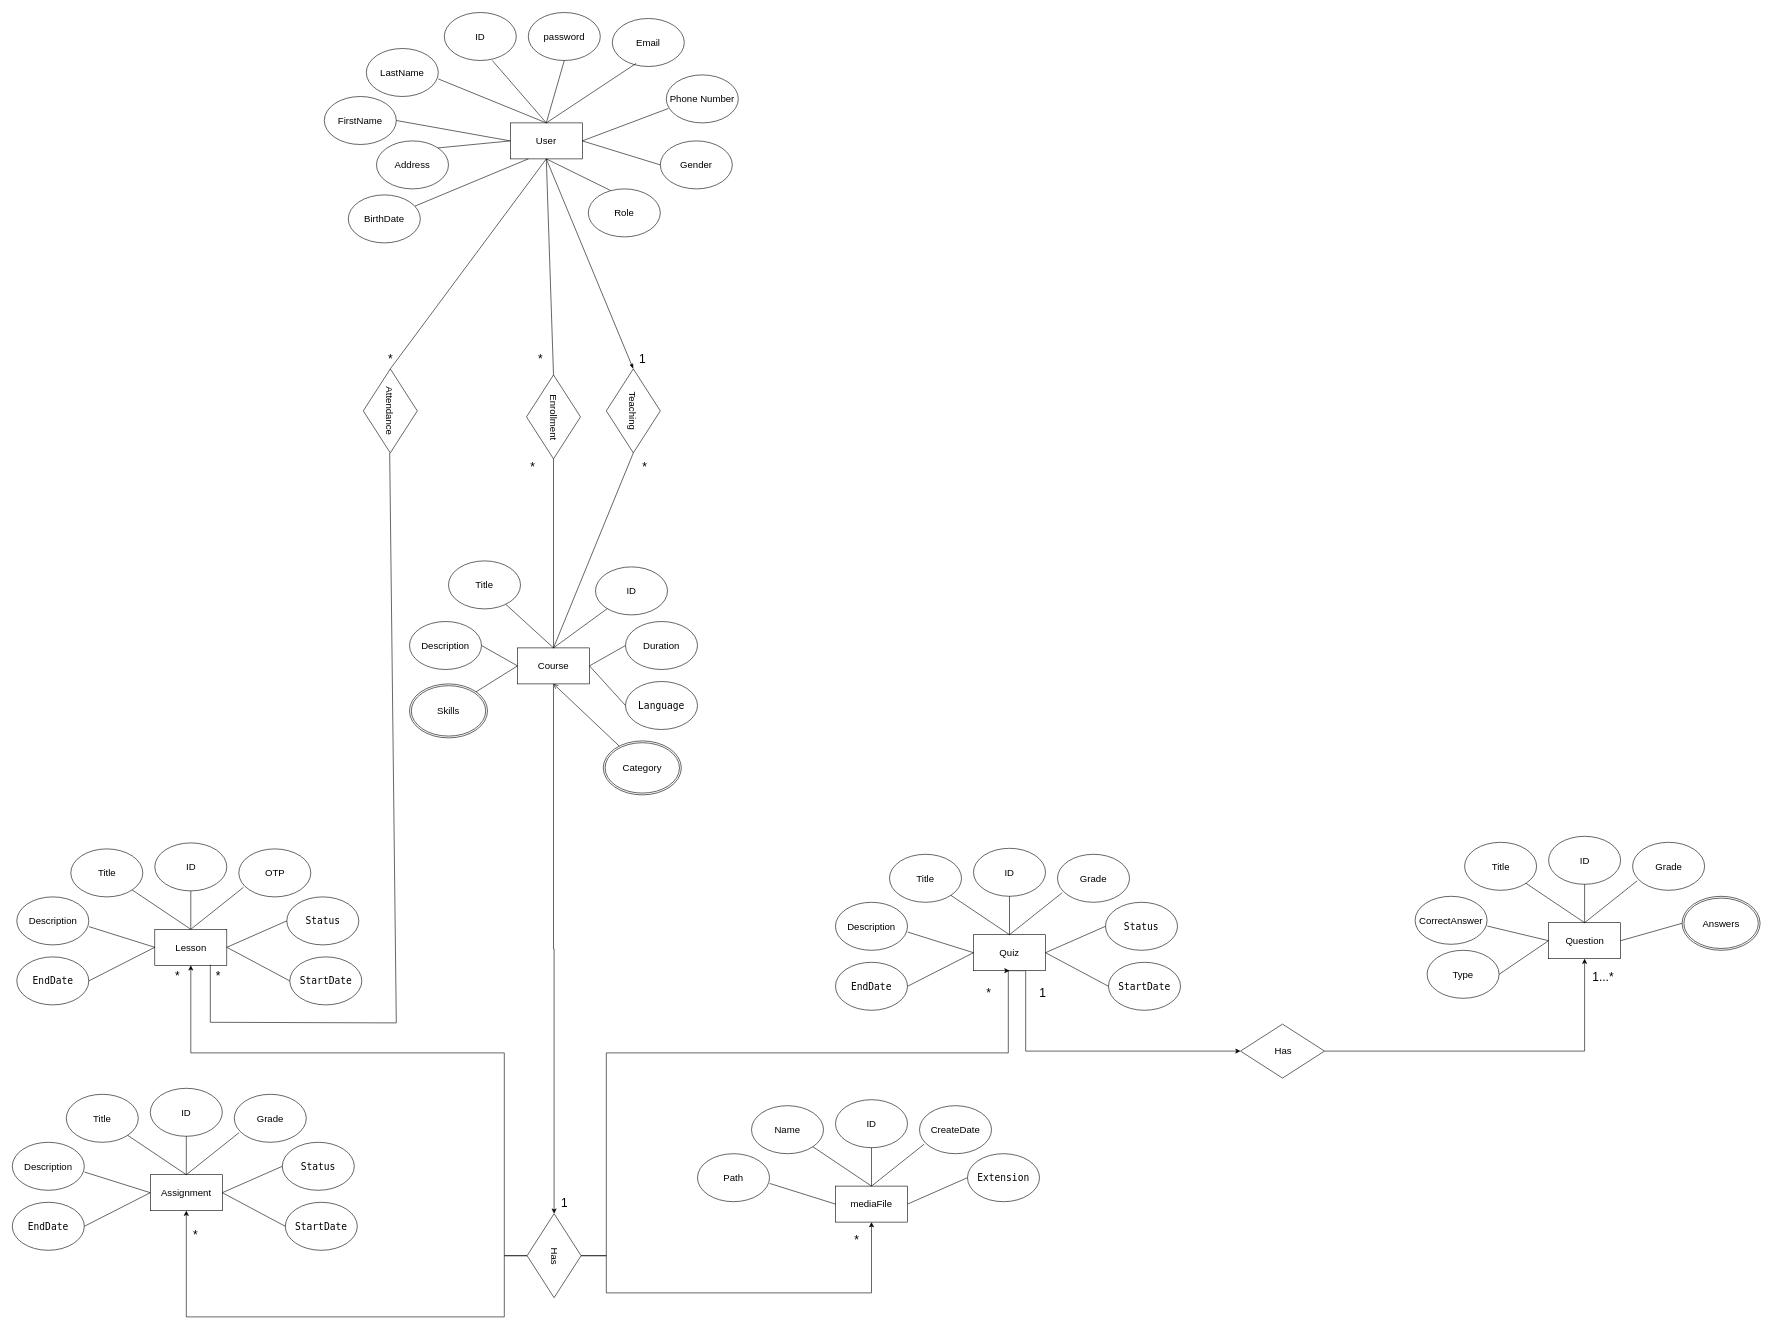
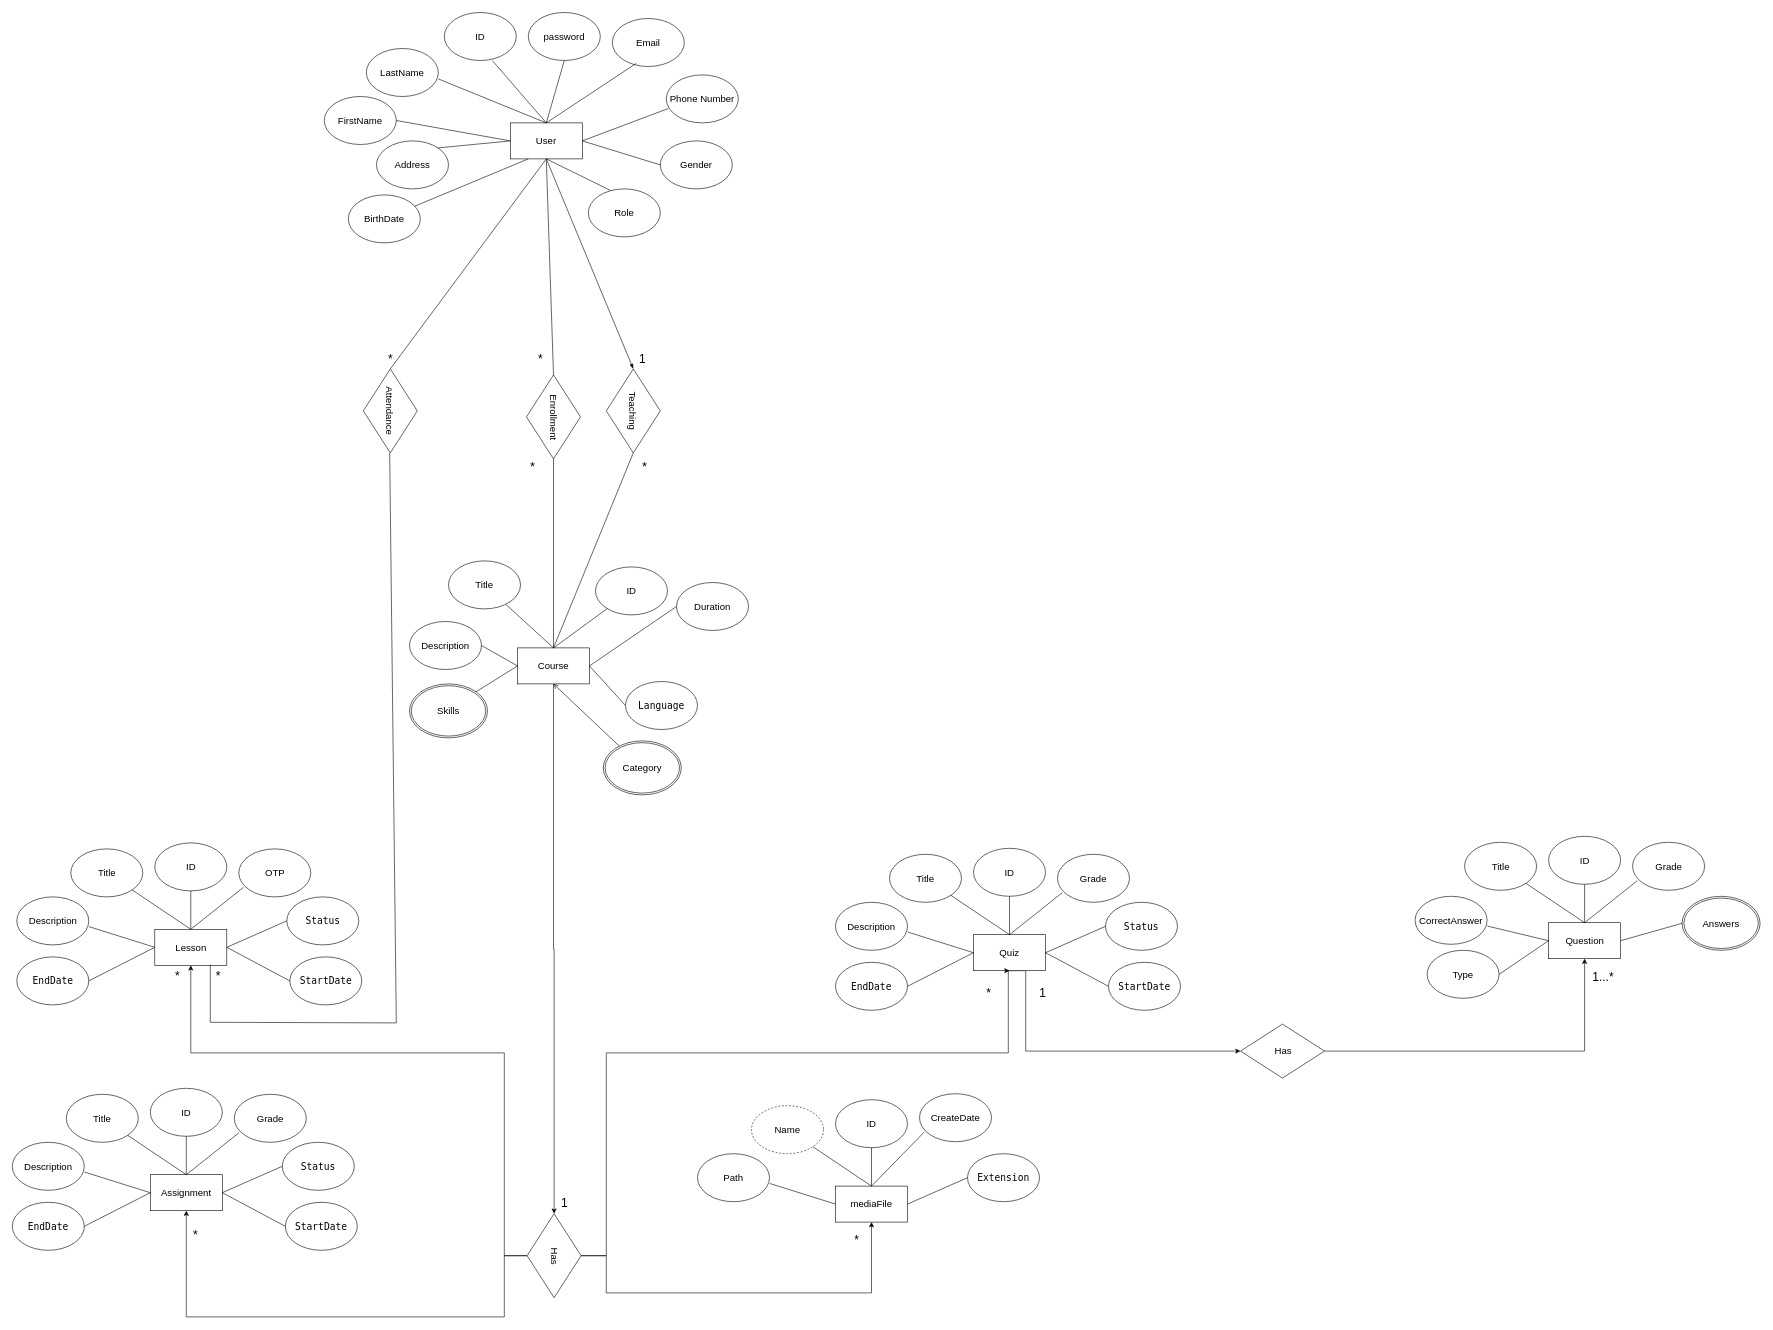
(662, 645) -> (713, 606)
(788, 1130) -> (788, 1130)
(956, 1130) -> (956, 1118)
